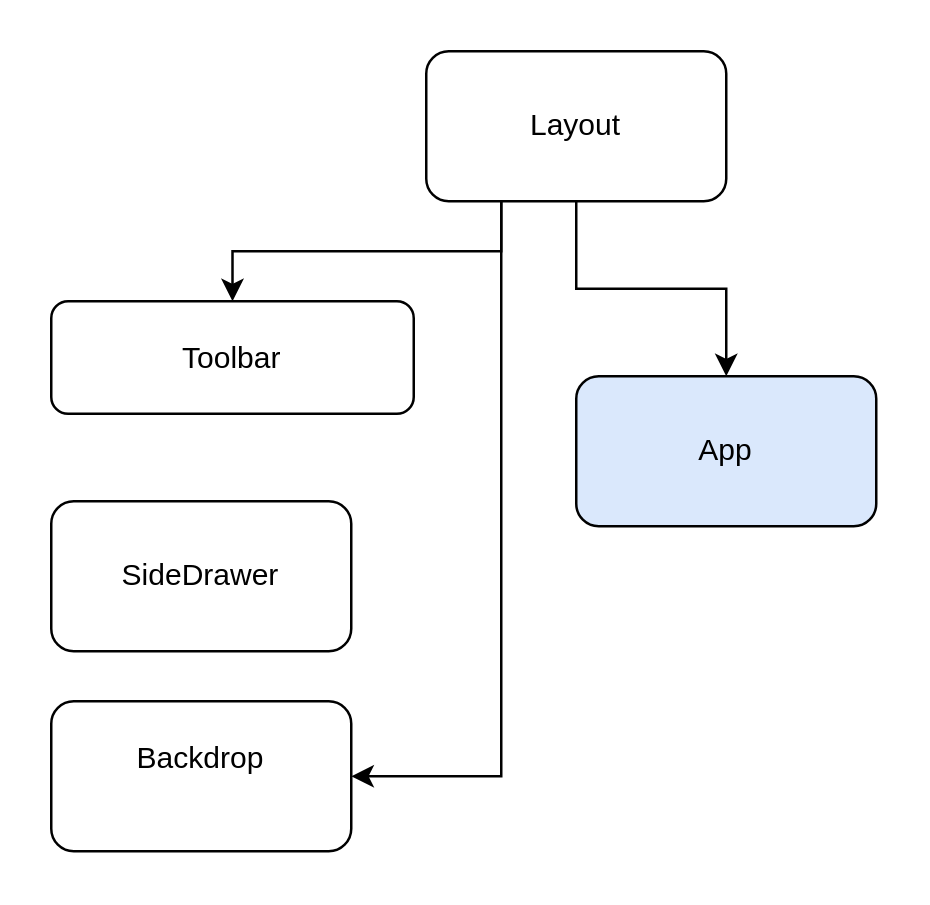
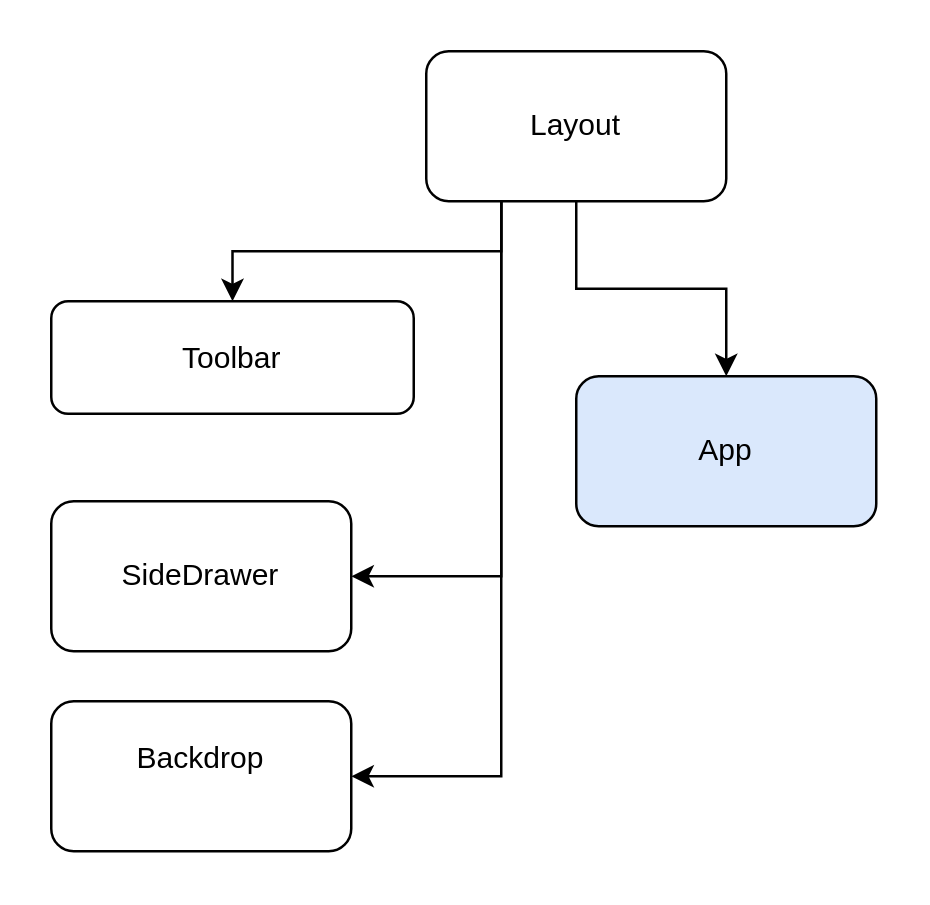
none -> (432, 576)
